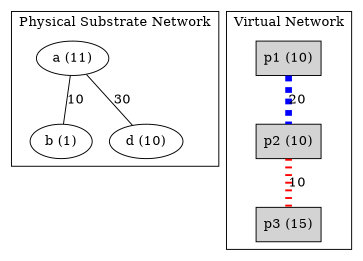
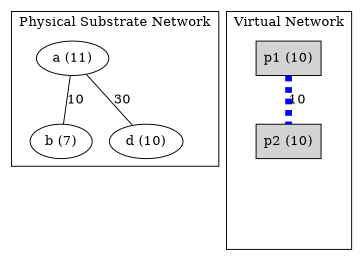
(298, 100) -> (298, 100)
(61, 141) -> (61, 141)
(289, 225) -> none
